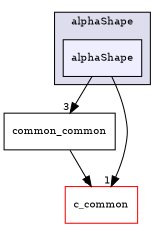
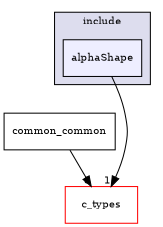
(102, 22) -> (102, 22)
(83, 91) -> none
(101, 205) -> (101, 205)
